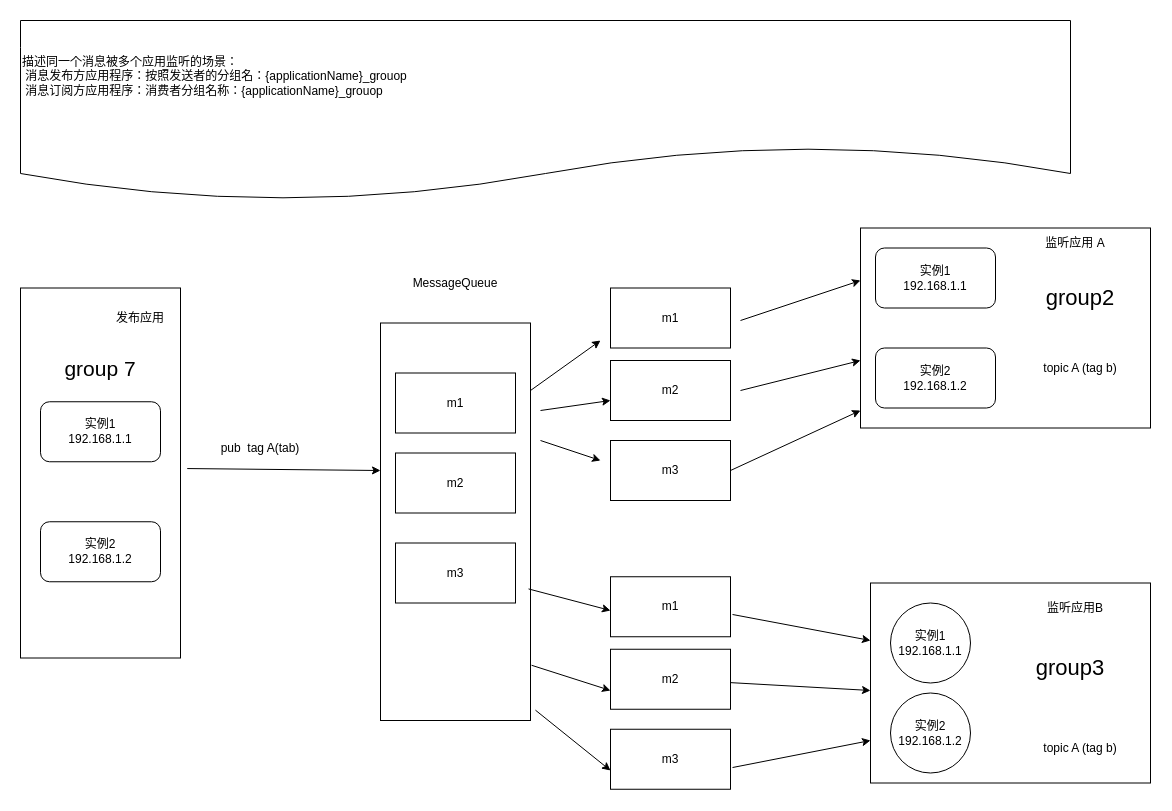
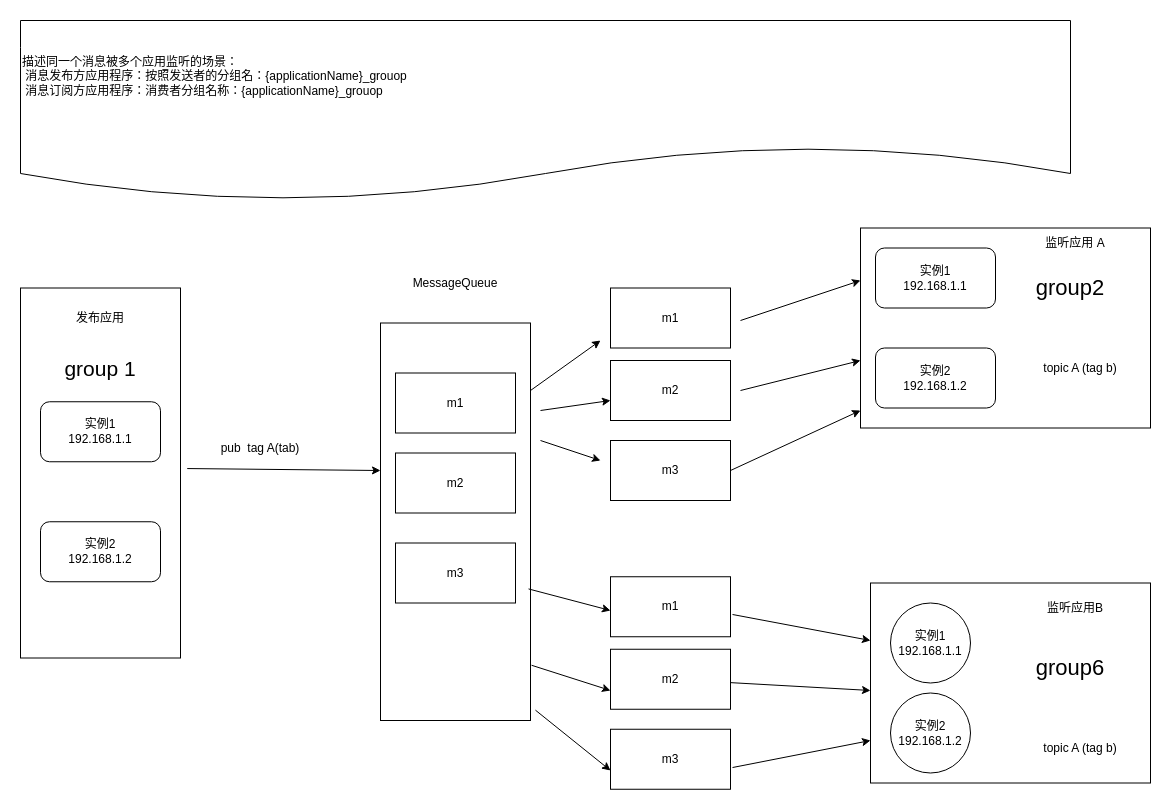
(1081, 298) -> (1071, 288)
(141, 318) -> (101, 318)
(101, 369) -> (101, 369)
(1071, 669) -> (1071, 669)
